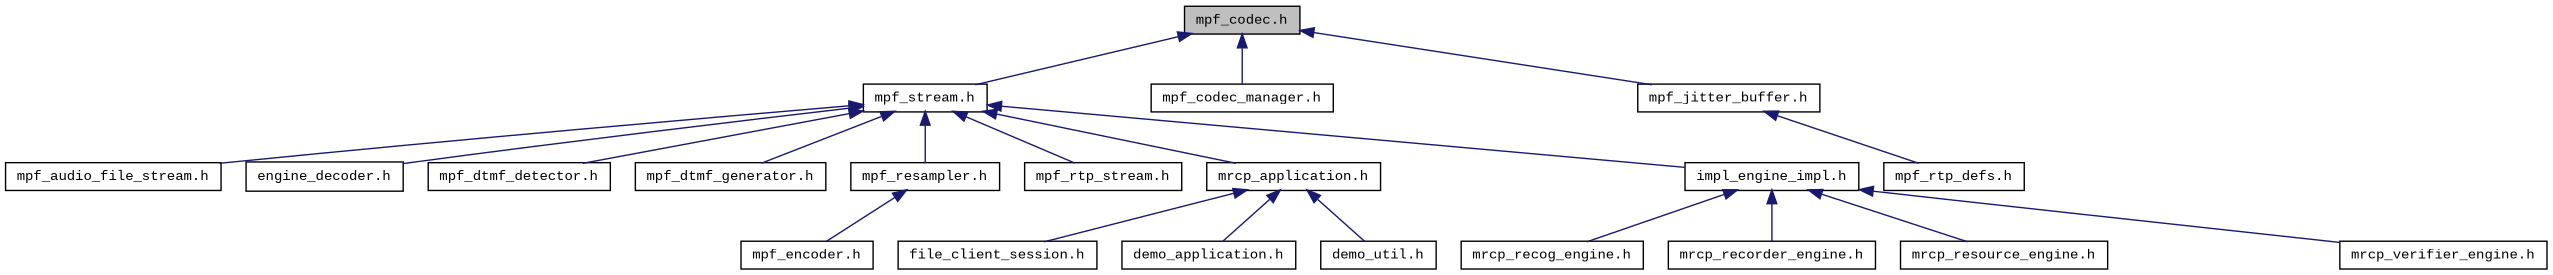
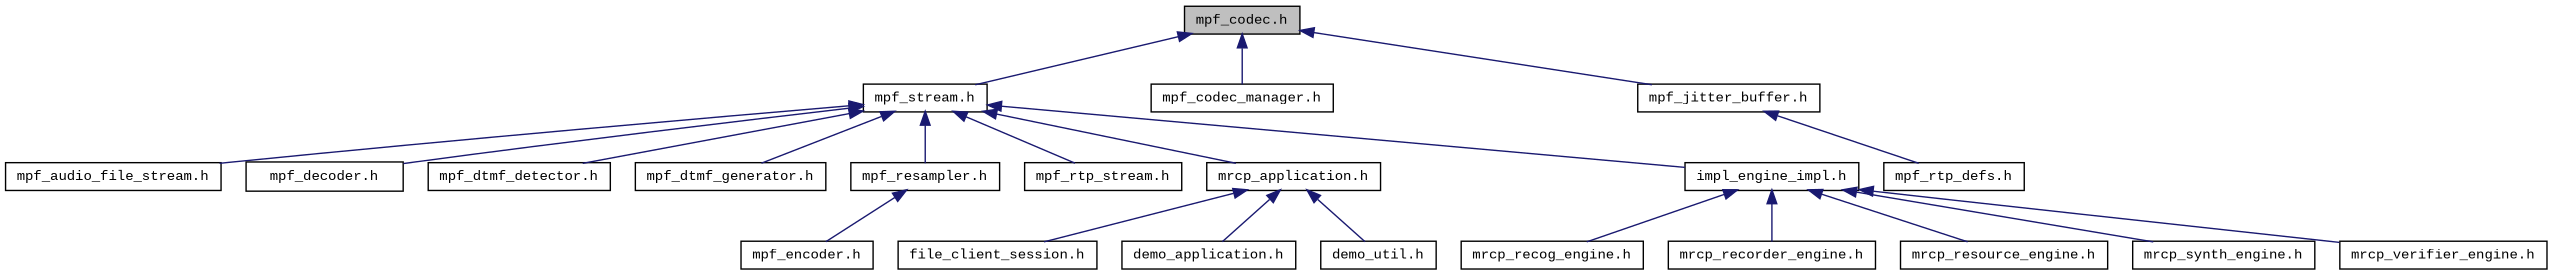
(325, 177) -> (325, 177)
none -> (2224, 255)
